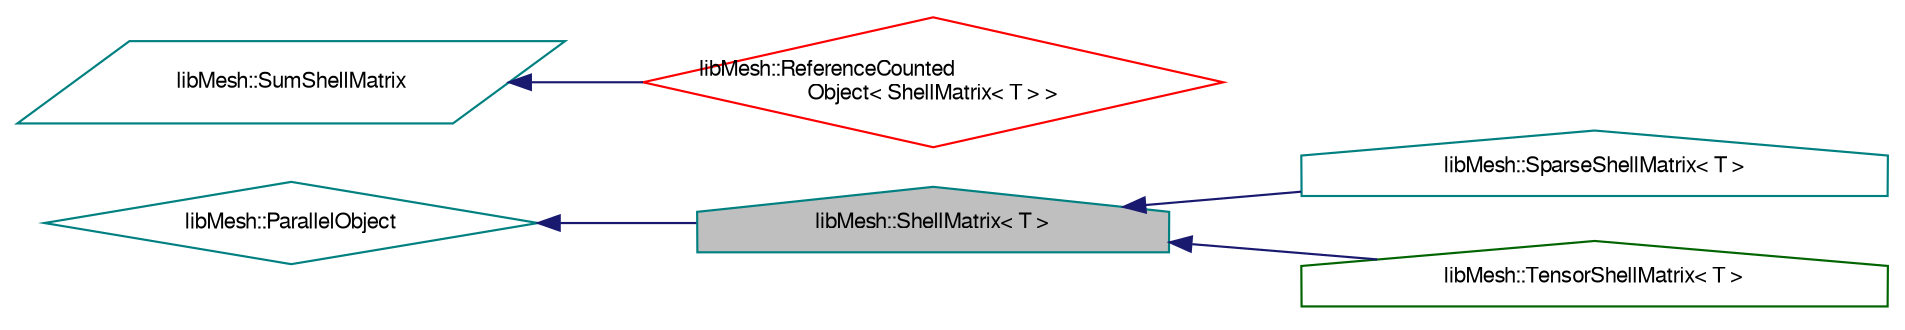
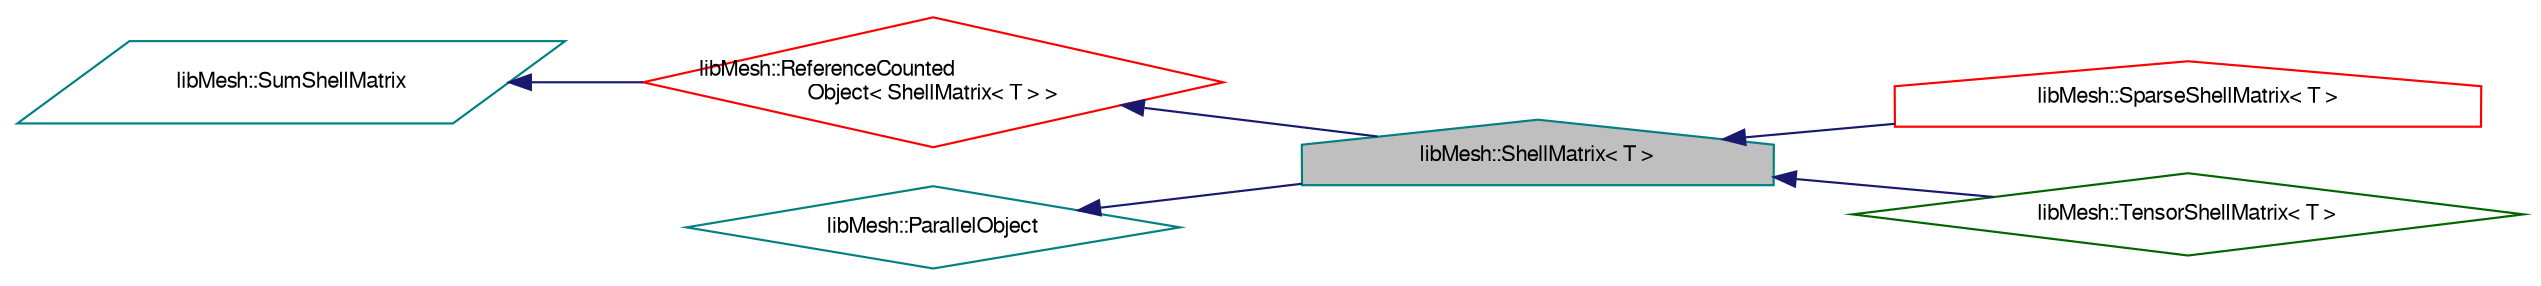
none -> (1261, 122)
(1595, 167) -> (2188, 97)
(1595, 277) -> (2188, 214)
